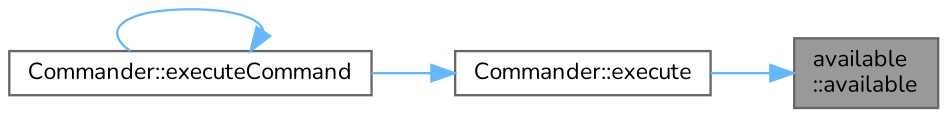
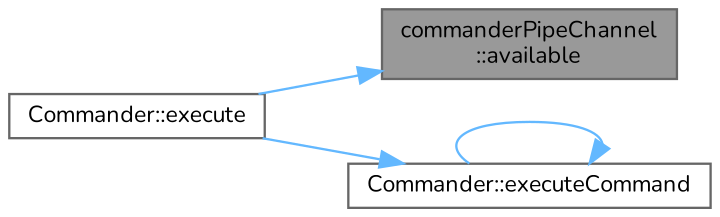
(401, 73) -> (321, 149)
(866, 73) -> (529, 44)
